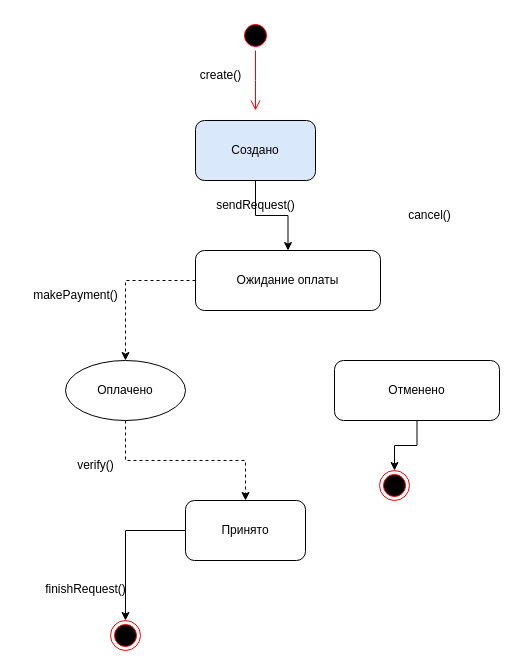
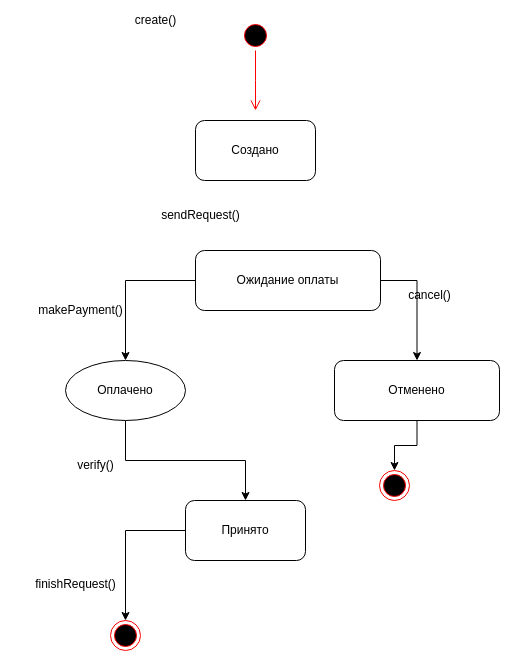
(221, 76) -> (156, 21)
(256, 151) -> (256, 151)
(256, 206) -> (201, 216)
(268, 216) -> none
(430, 216) -> (430, 296)
(126, 283) -> (126, 283)
(76, 296) -> (81, 311)
none -> (417, 299)
(183, 461) -> (183, 461)
(86, 590) -> (76, 585)
